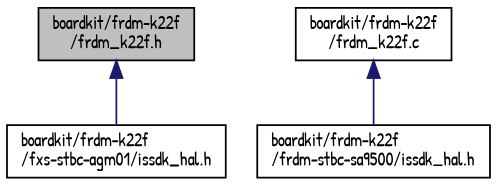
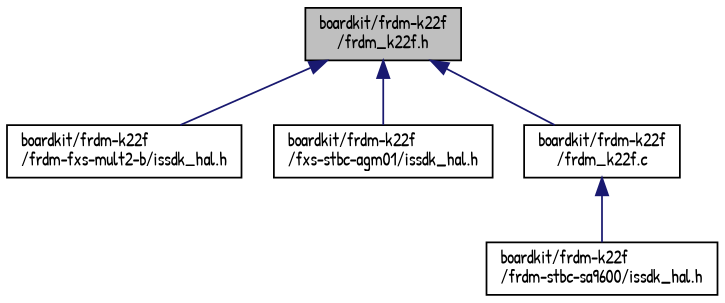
none -> (501, 97)
none -> (124, 151)
(374, 151) -> (602, 269)
